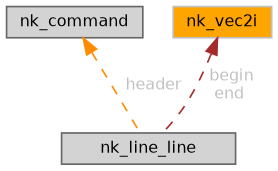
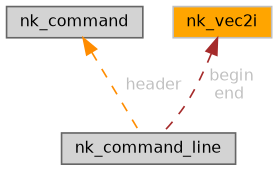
(149, 149) -> (149, 149)
